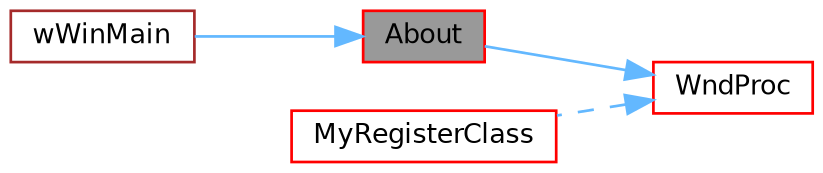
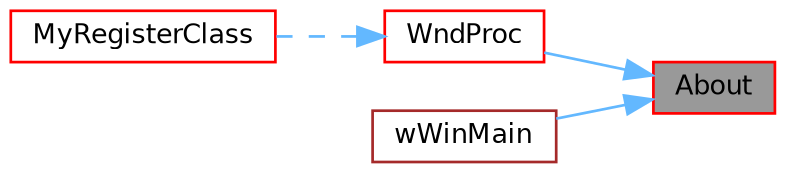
(555, 58) -> (585, 61)
